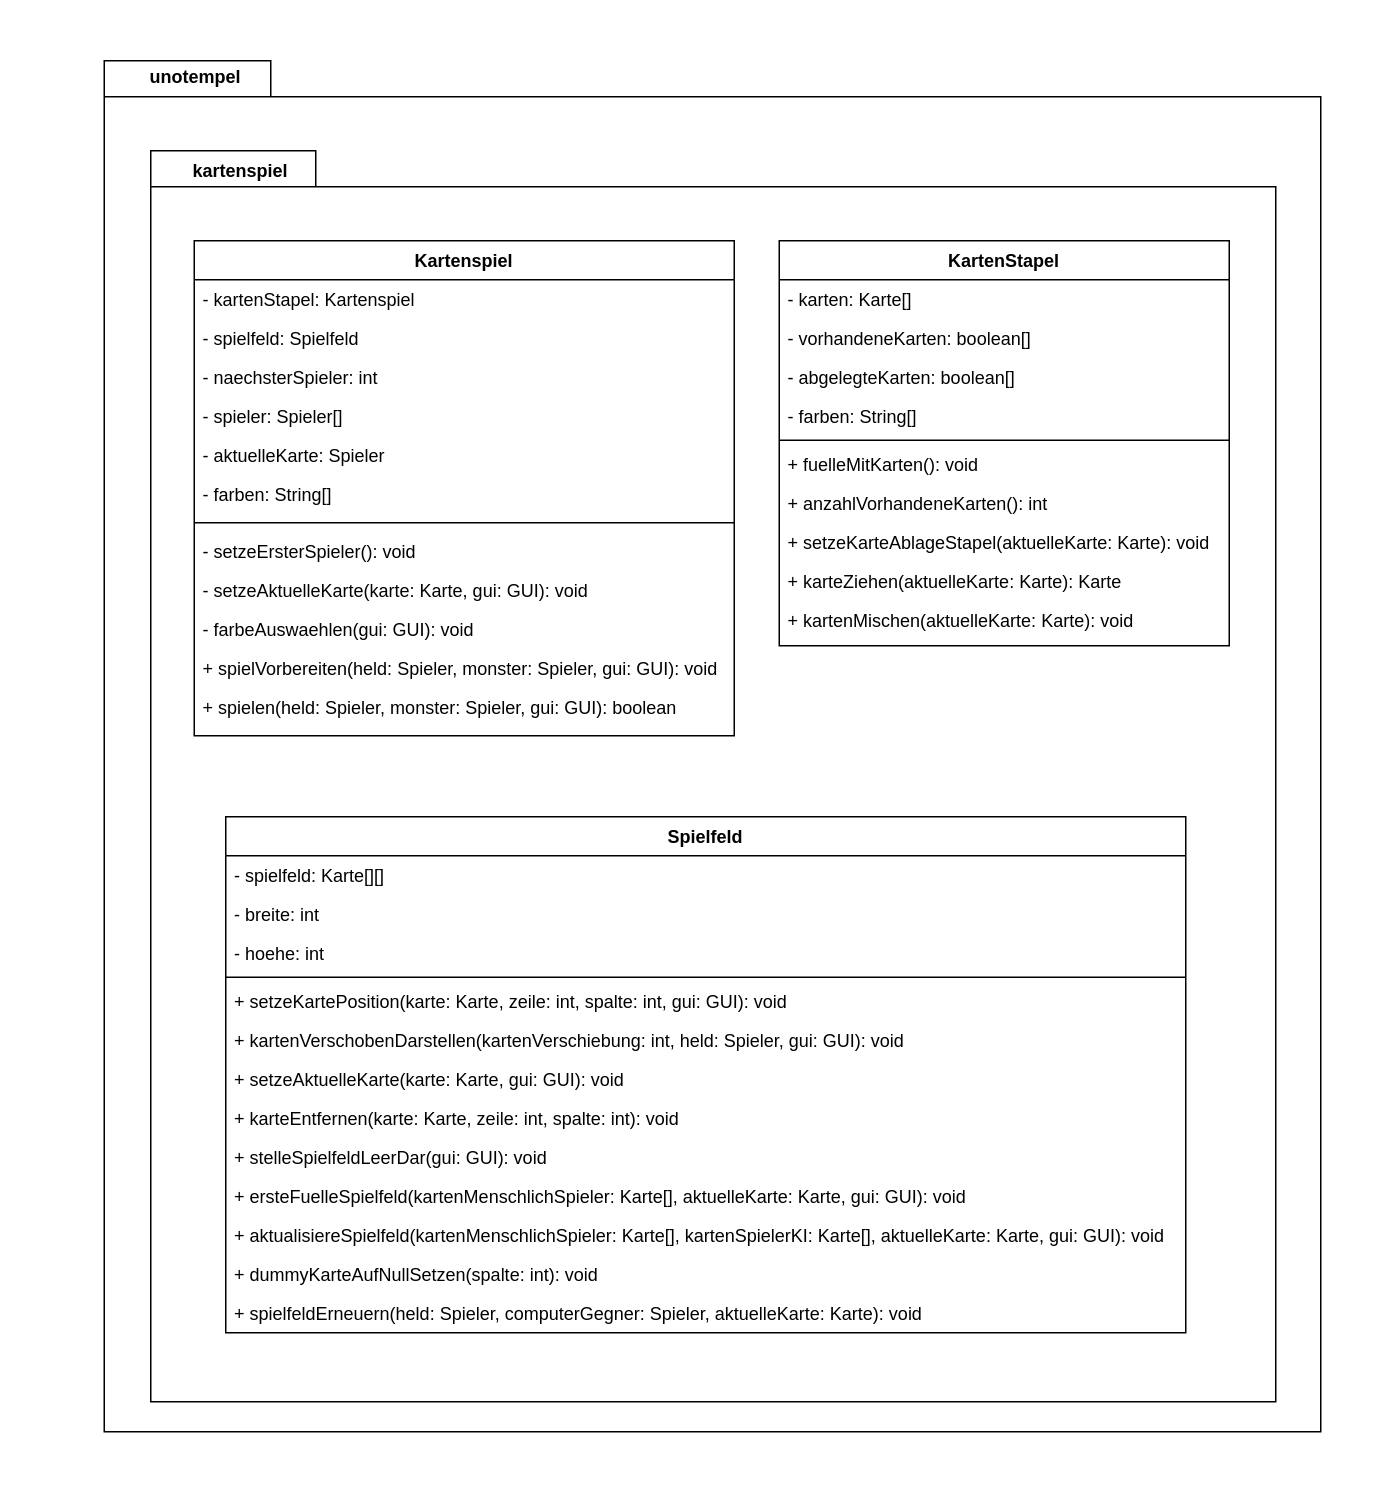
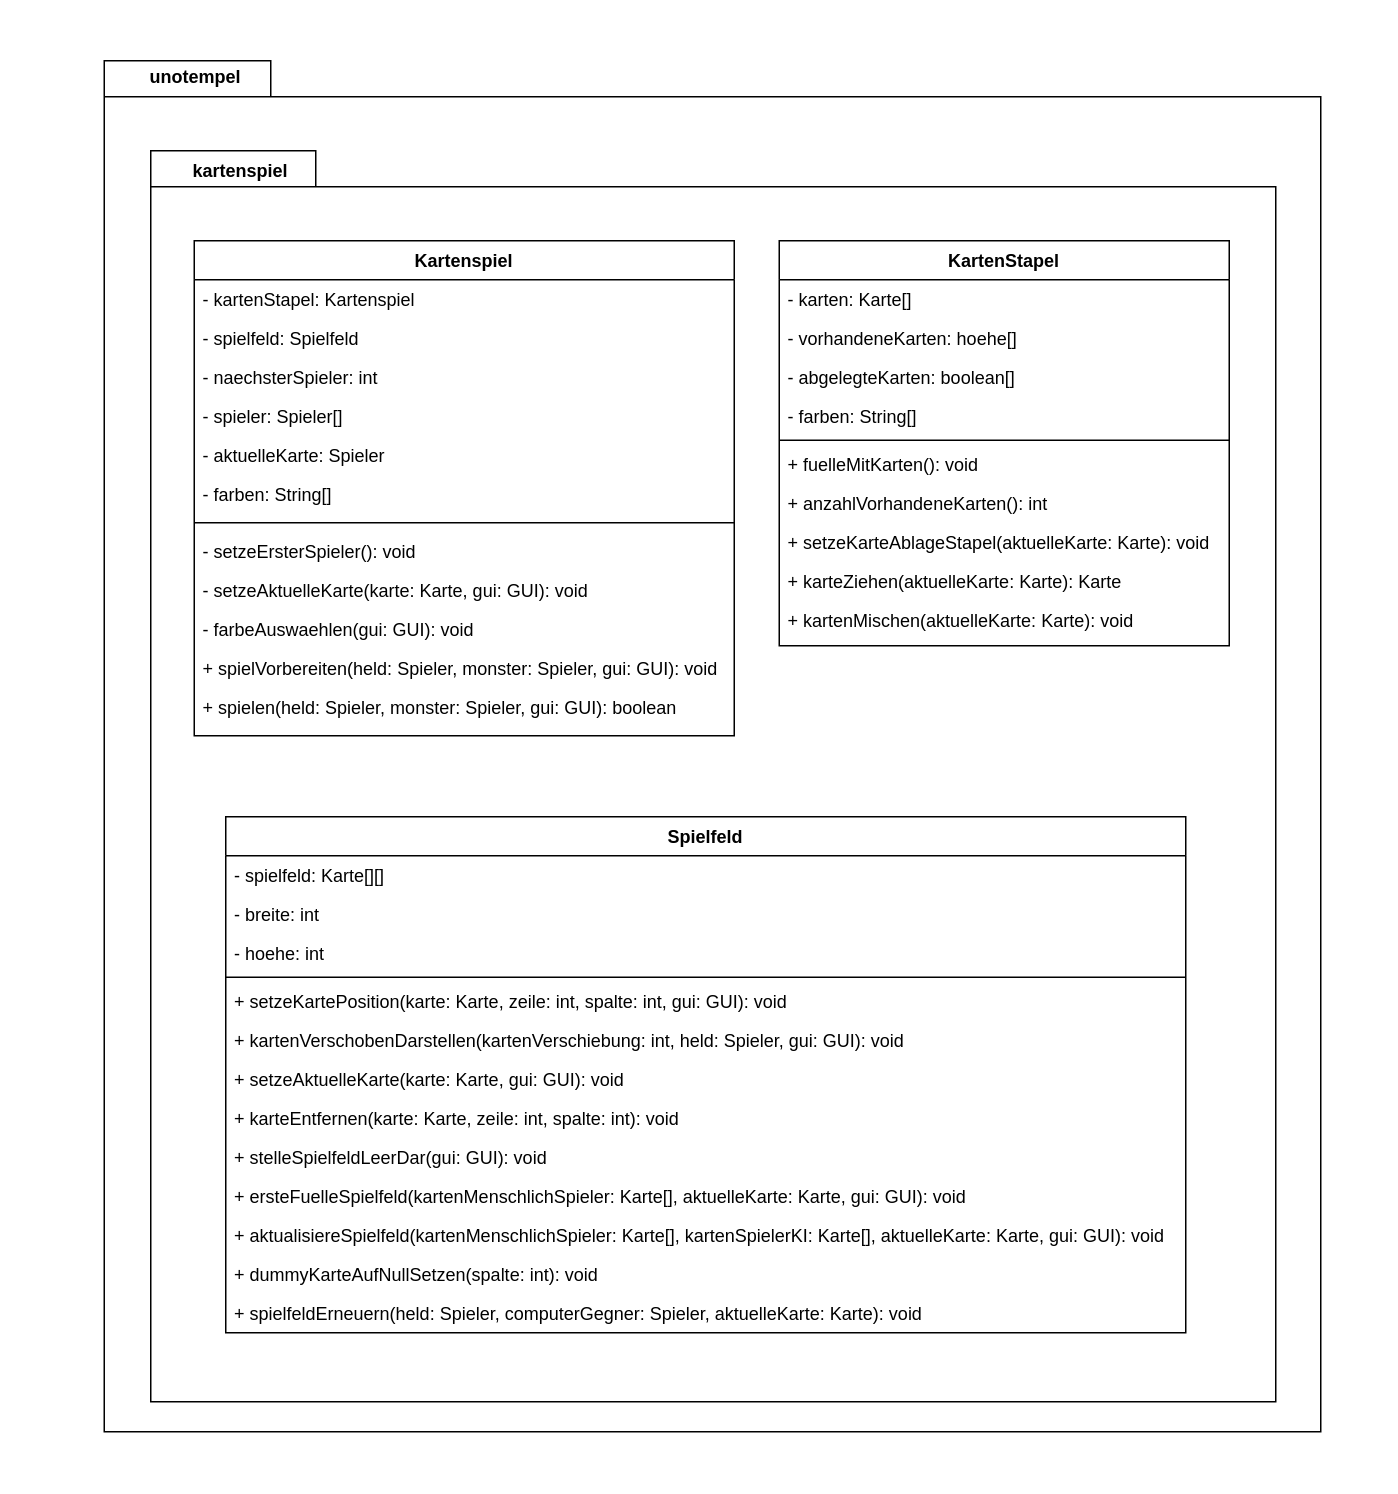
(924, 339) -> (917, 339)
